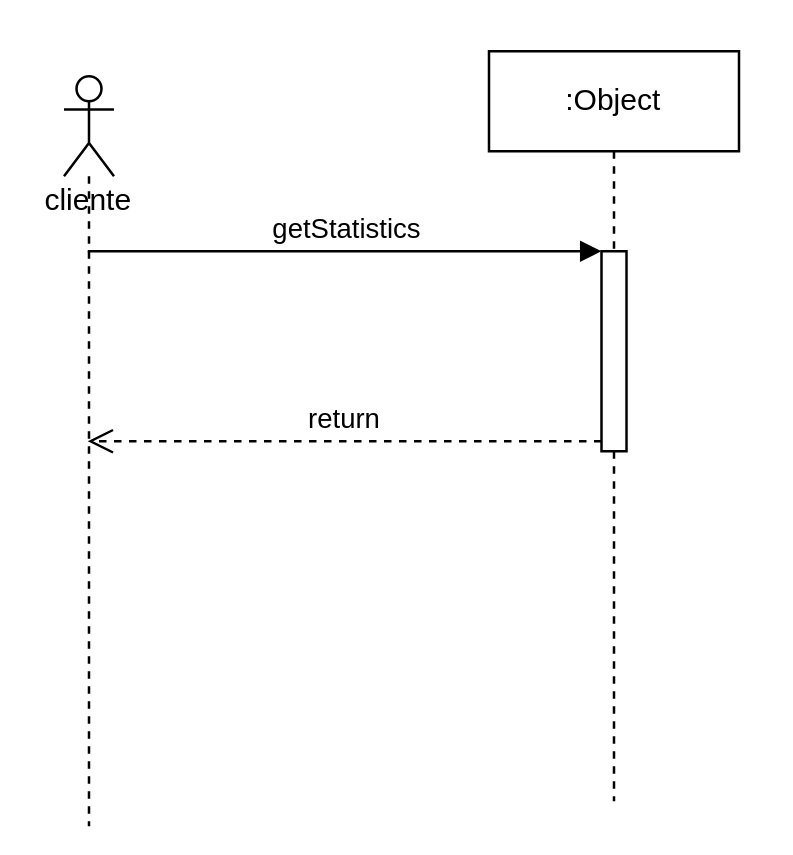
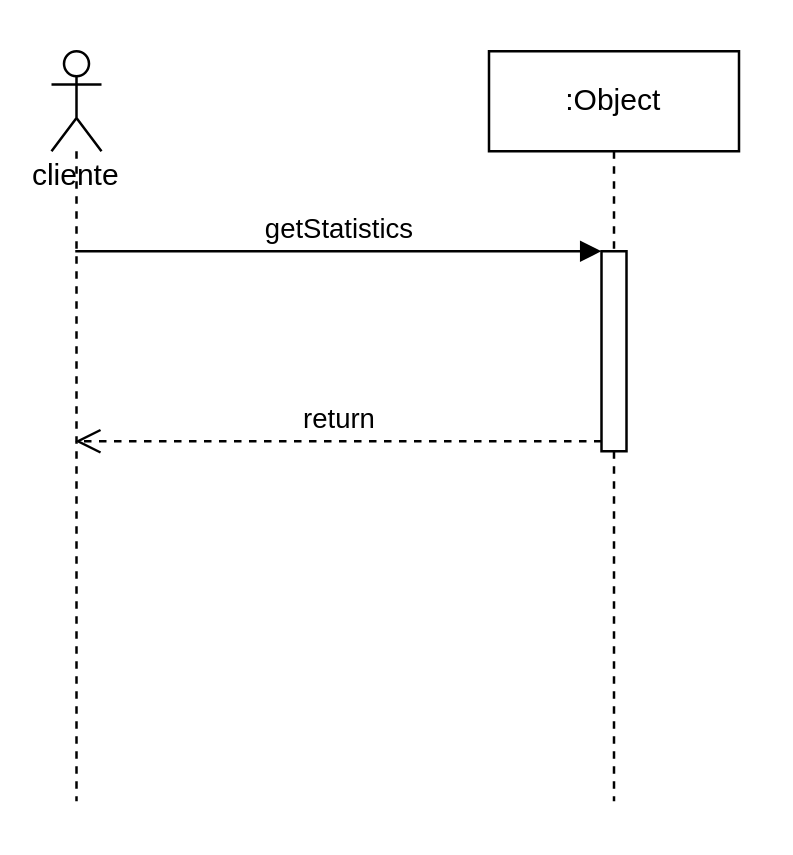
(89, 451) -> (76, 426)
